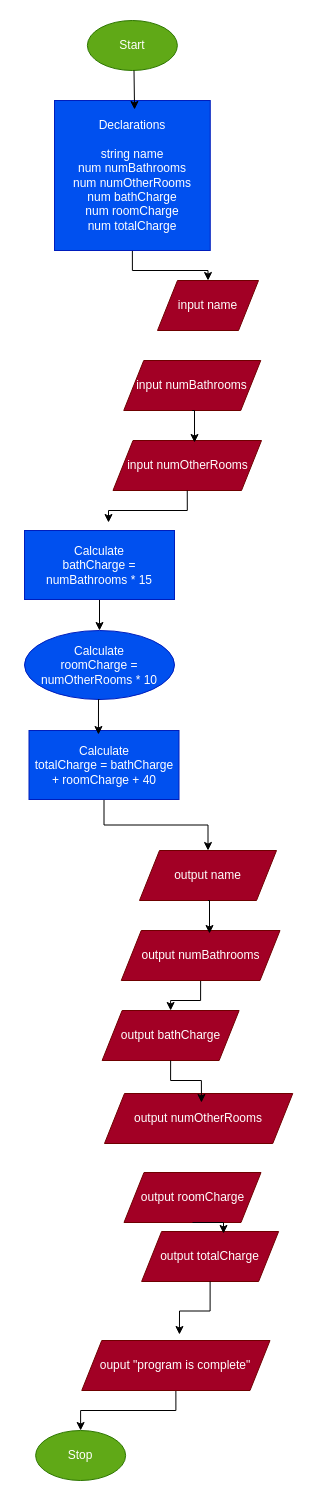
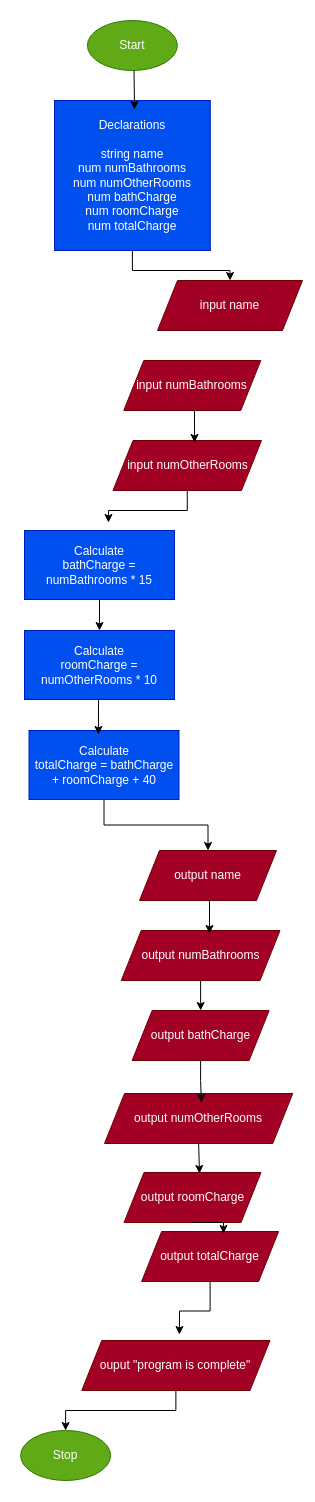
(208, 306) -> (230, 306)
(100, 665) -> (100, 665)
(171, 1036) -> (201, 1036)
none -> (199, 1155)
(81, 1456) -> (66, 1456)
